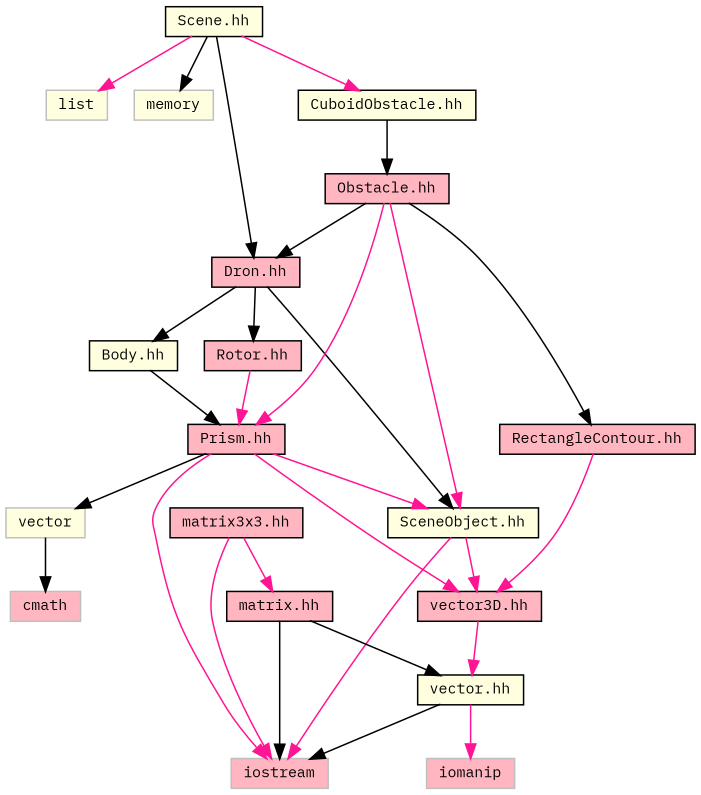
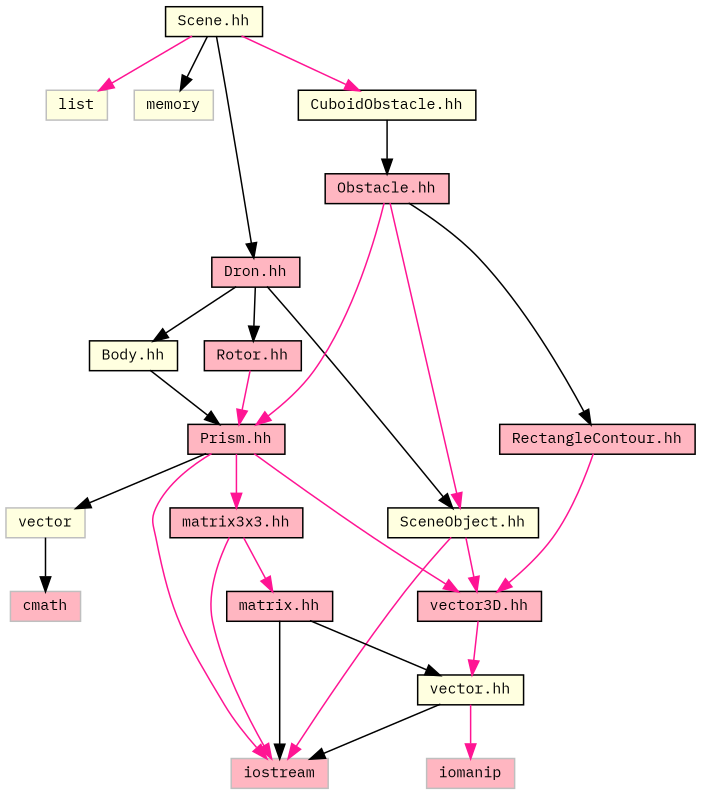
(328, 226) -> none
(343, 479) -> (236, 474)
